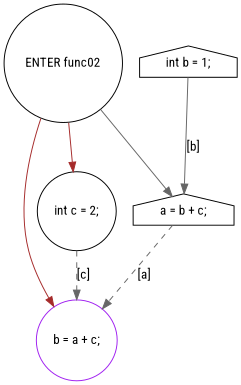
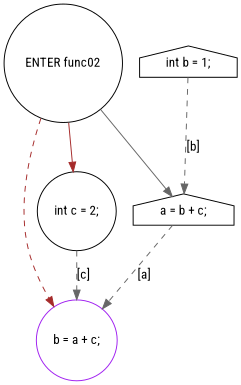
(186, 131) -> (186, 131)
(24, 210) -> (24, 210)
